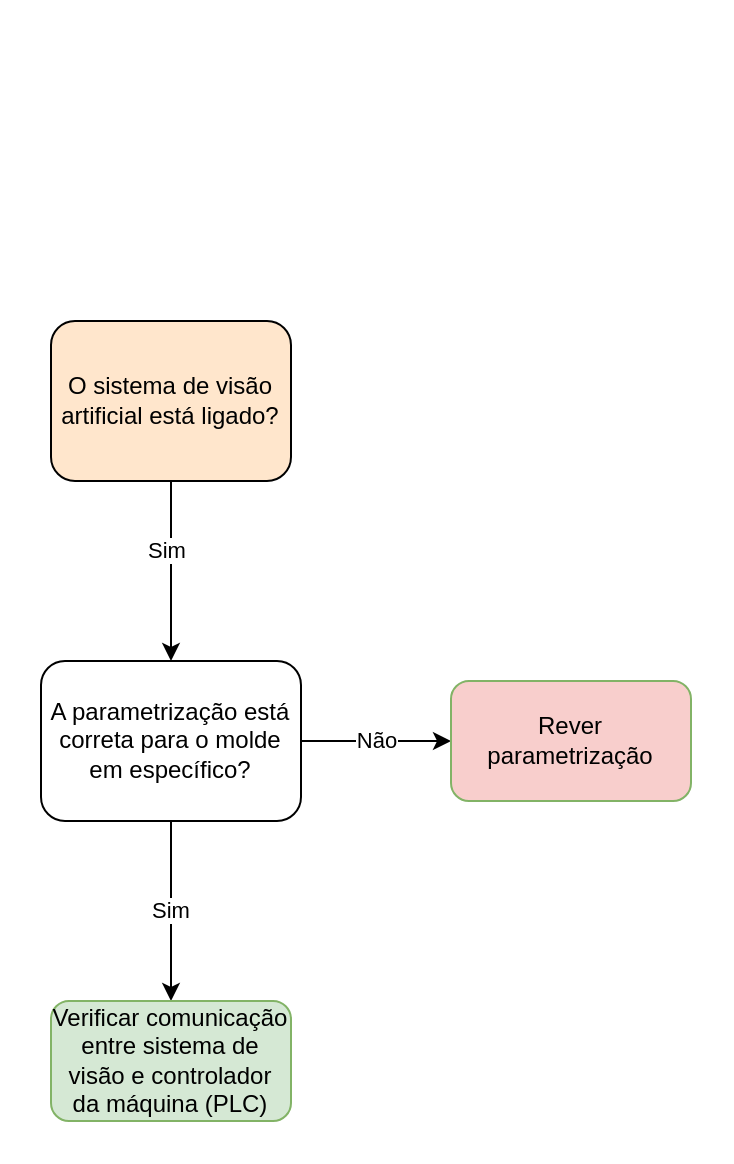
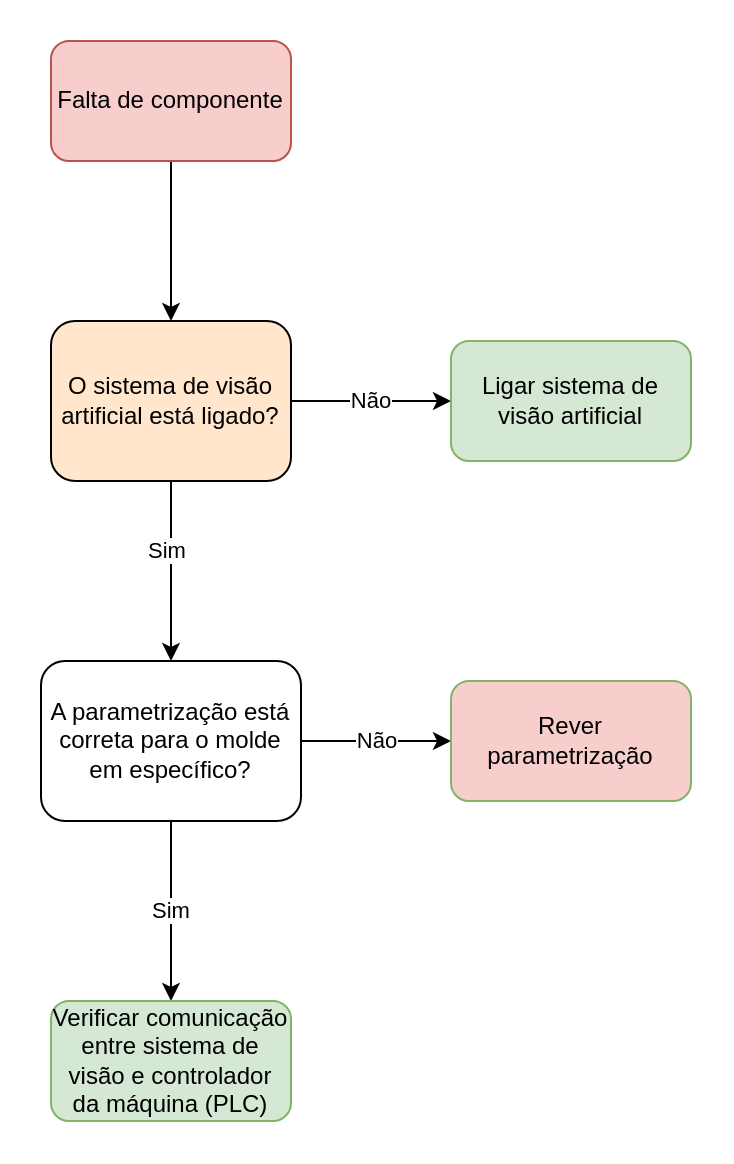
none -> (171, 101)
none -> (171, 234)
none -> (364, 401)
none -> (571, 401)
